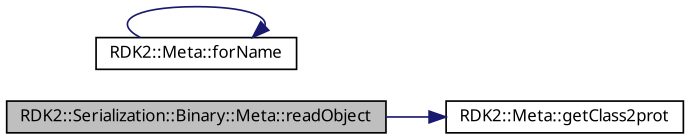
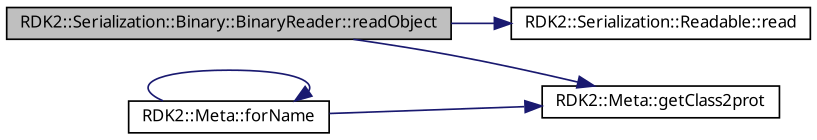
none -> (661, 23)
none -> (427, 110)
(196, 117) -> (229, 23)
